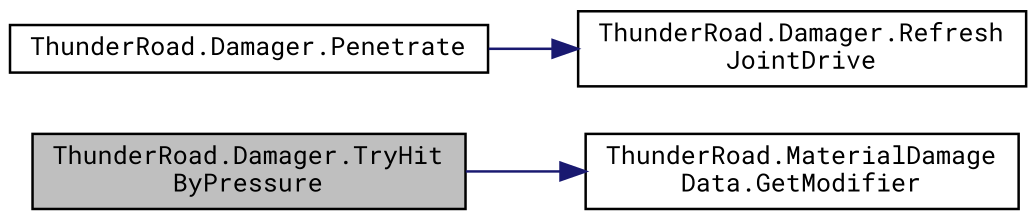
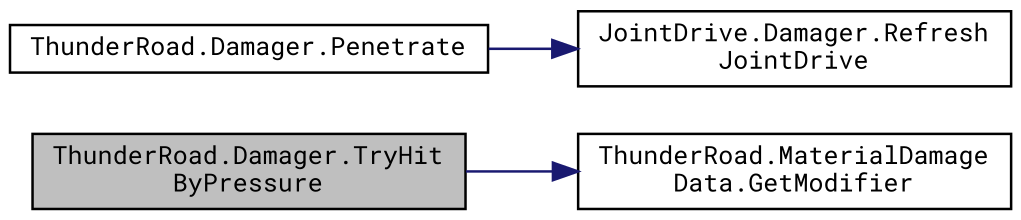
(802, 49) -> (795, 49)
